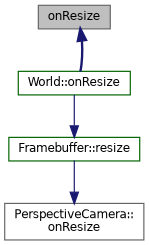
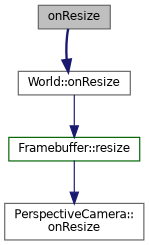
(82, 56) -> (66, 44)
(74, 83) -> (74, 83)
